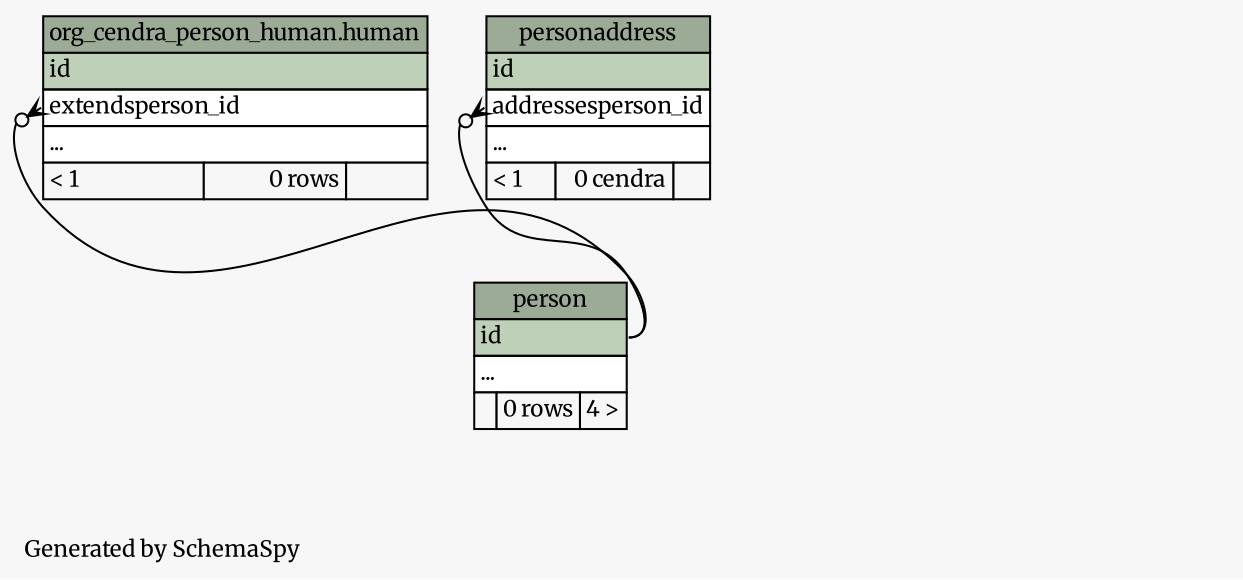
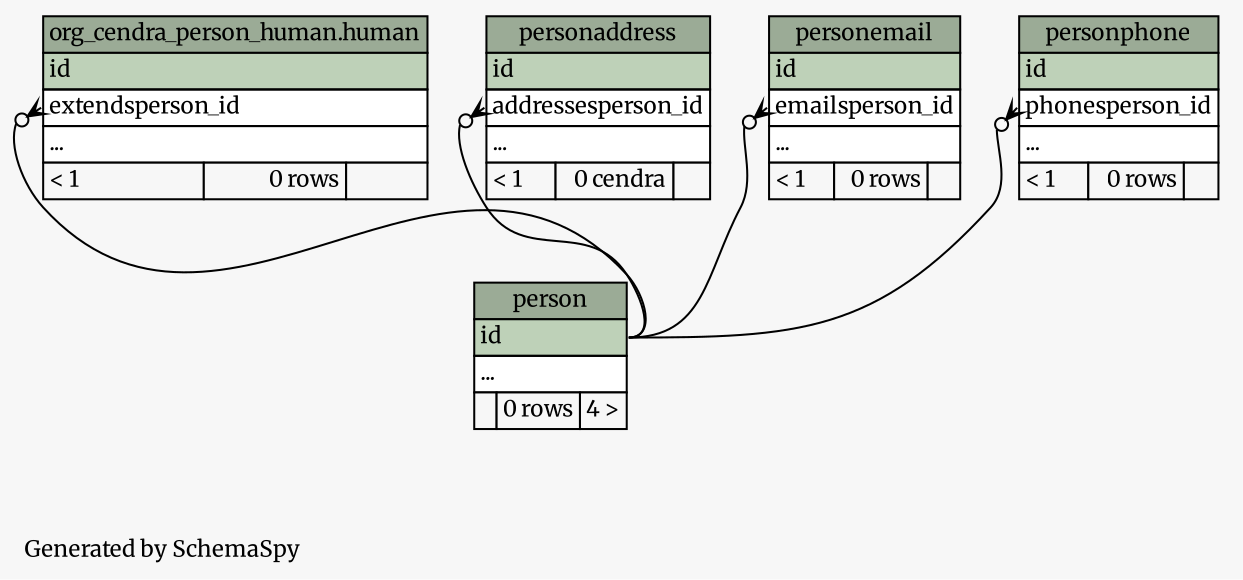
none -> (865, 108)
none -> (1119, 108)
